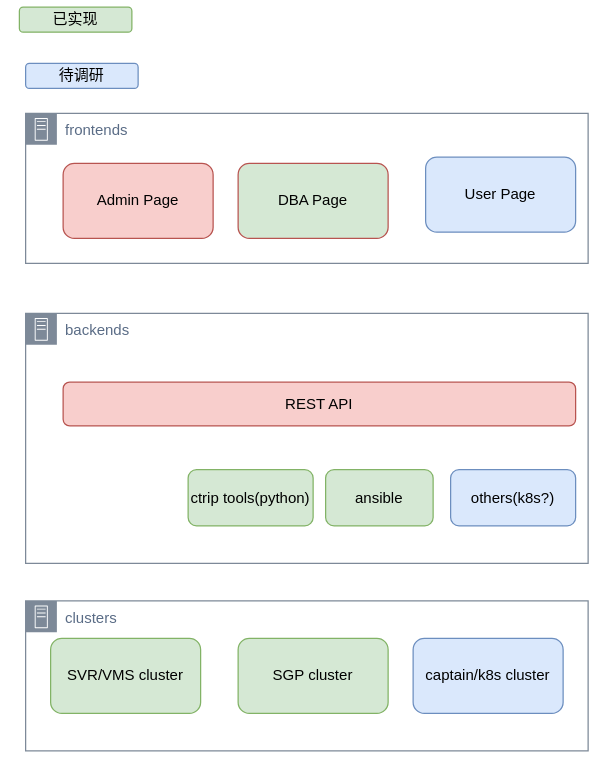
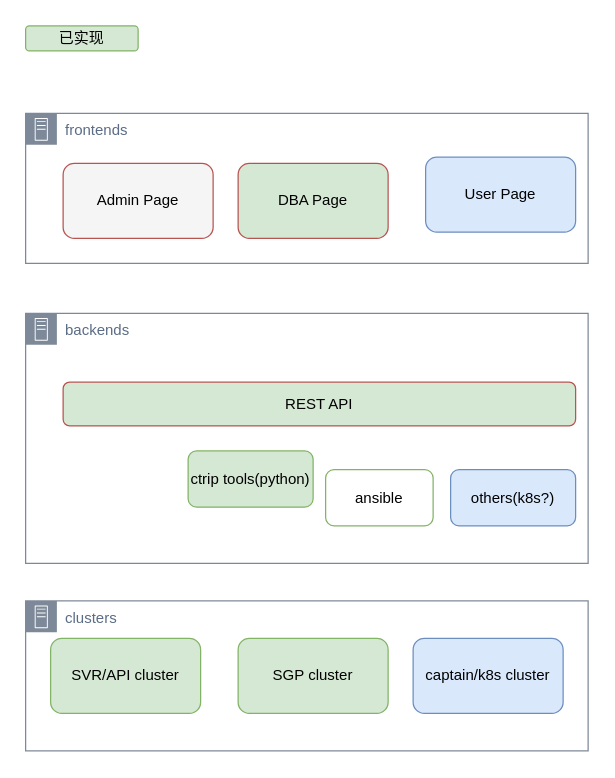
(76, 19) -> (82, 38)
(82, 76) -> none
(138, 201) -> (138, 201)
(319, 404) -> (319, 404)
(251, 498) -> (251, 479)
(379, 498) -> (379, 498)
(126, 676) -> (126, 676)
